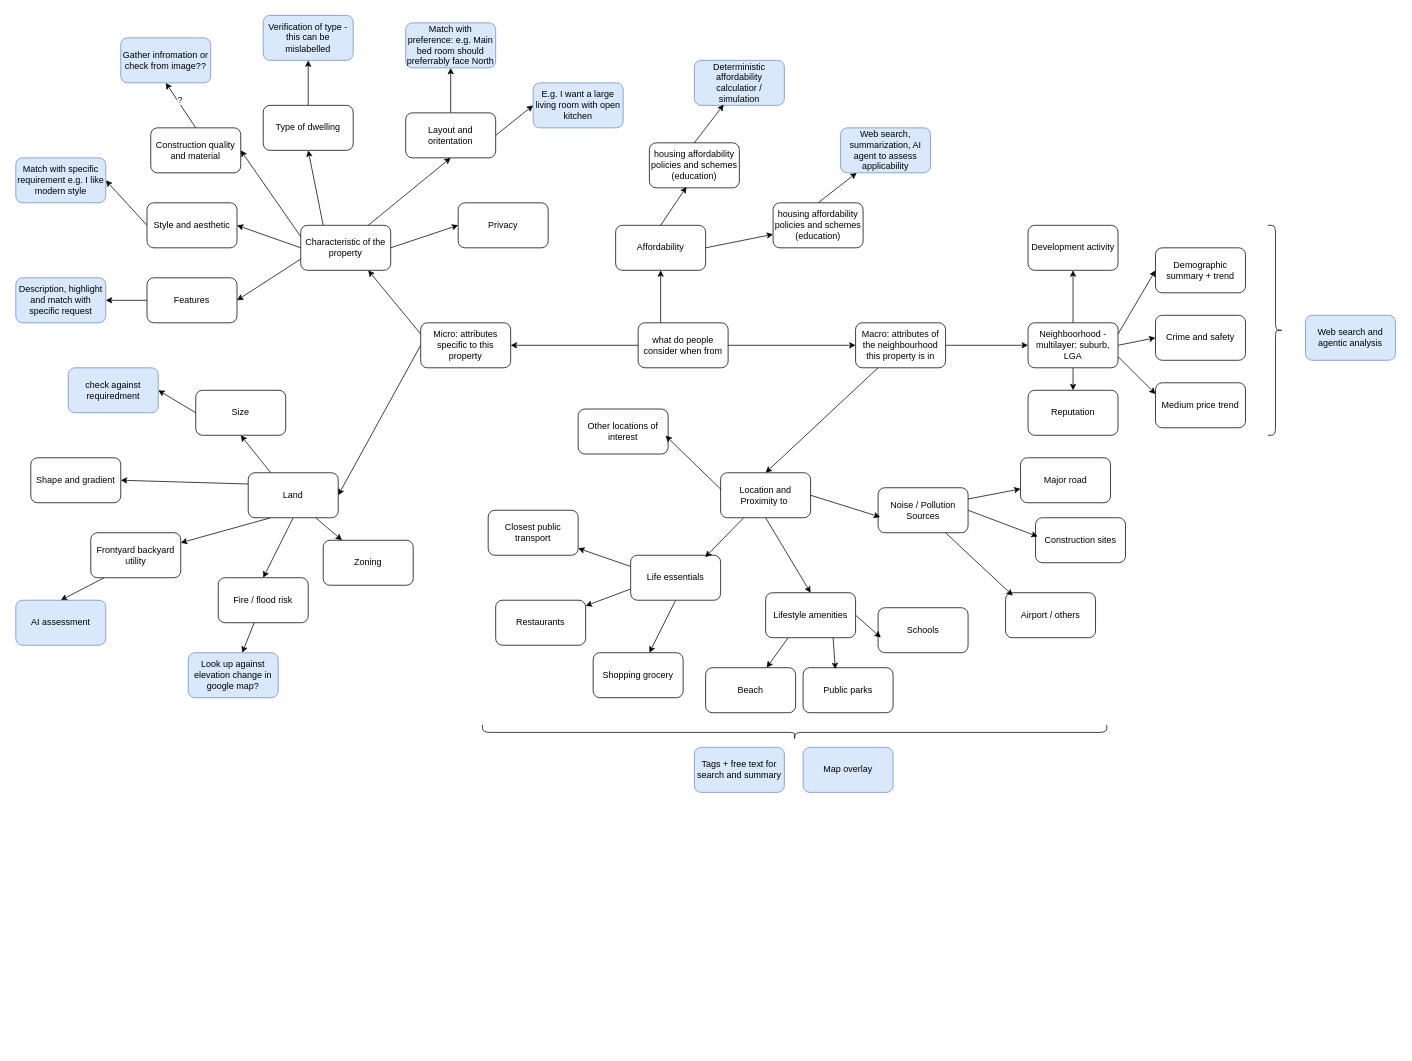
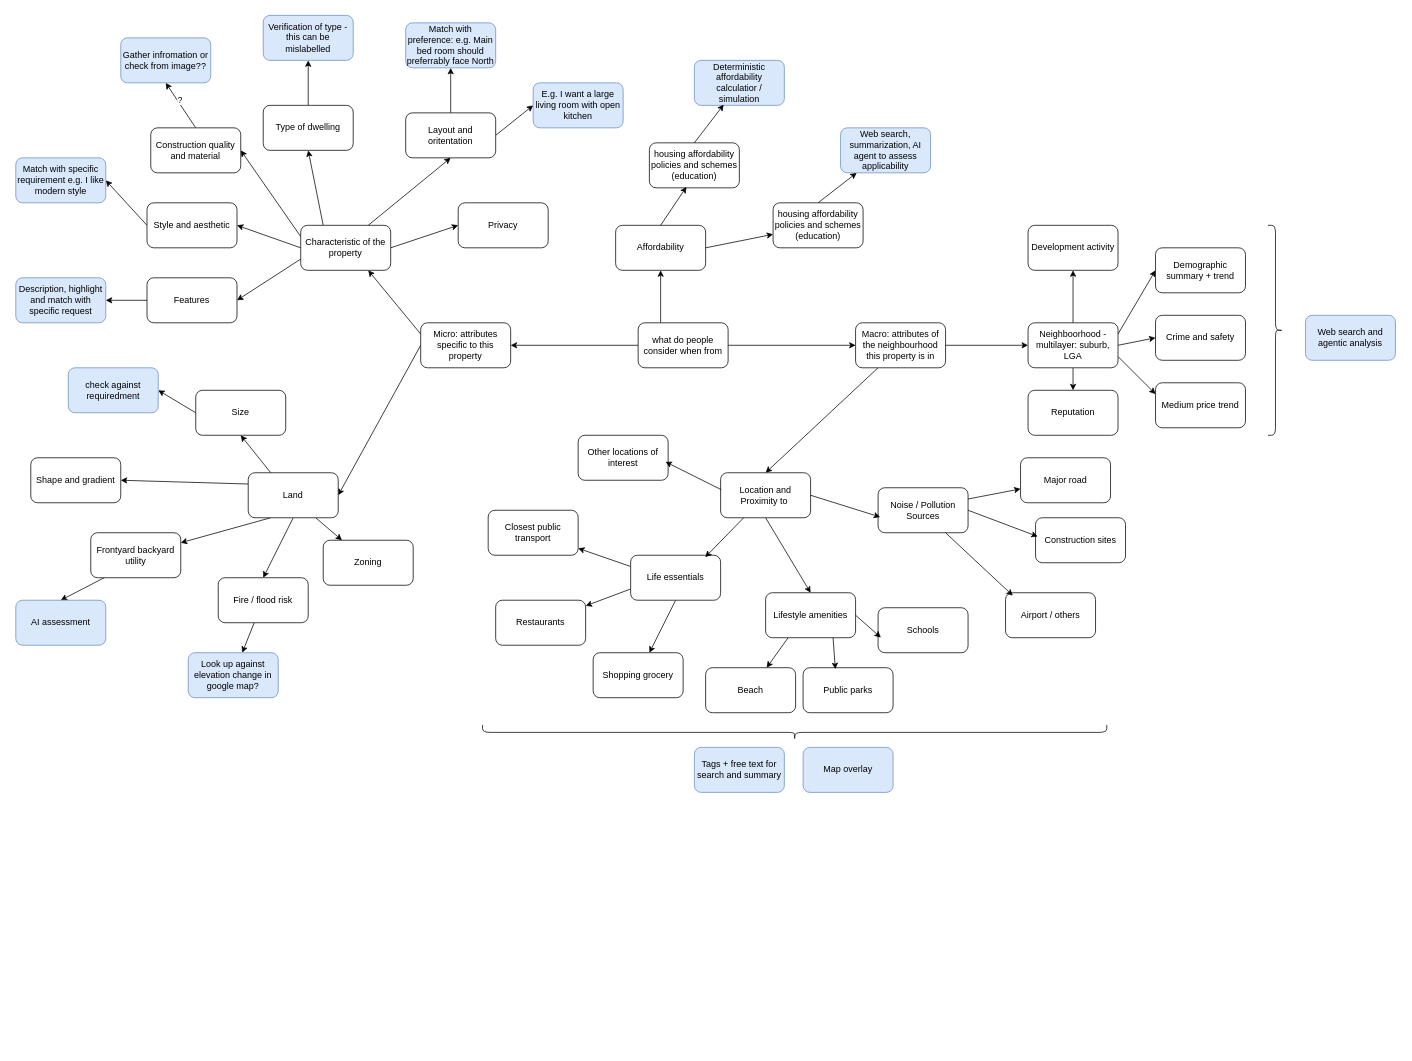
(623, 432) -> (623, 458)
